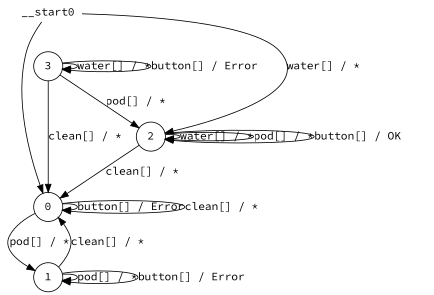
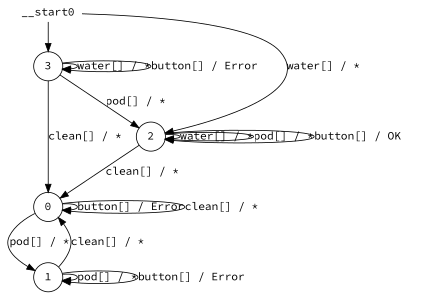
(22, 103) -> (48, 33)
